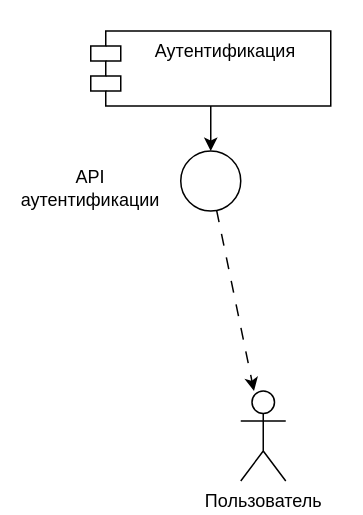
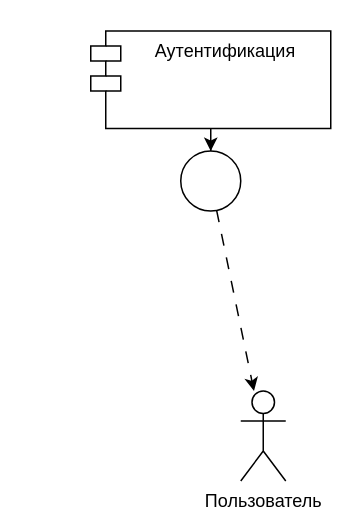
(211, 68) -> (211, 80)
(91, 188) -> none
